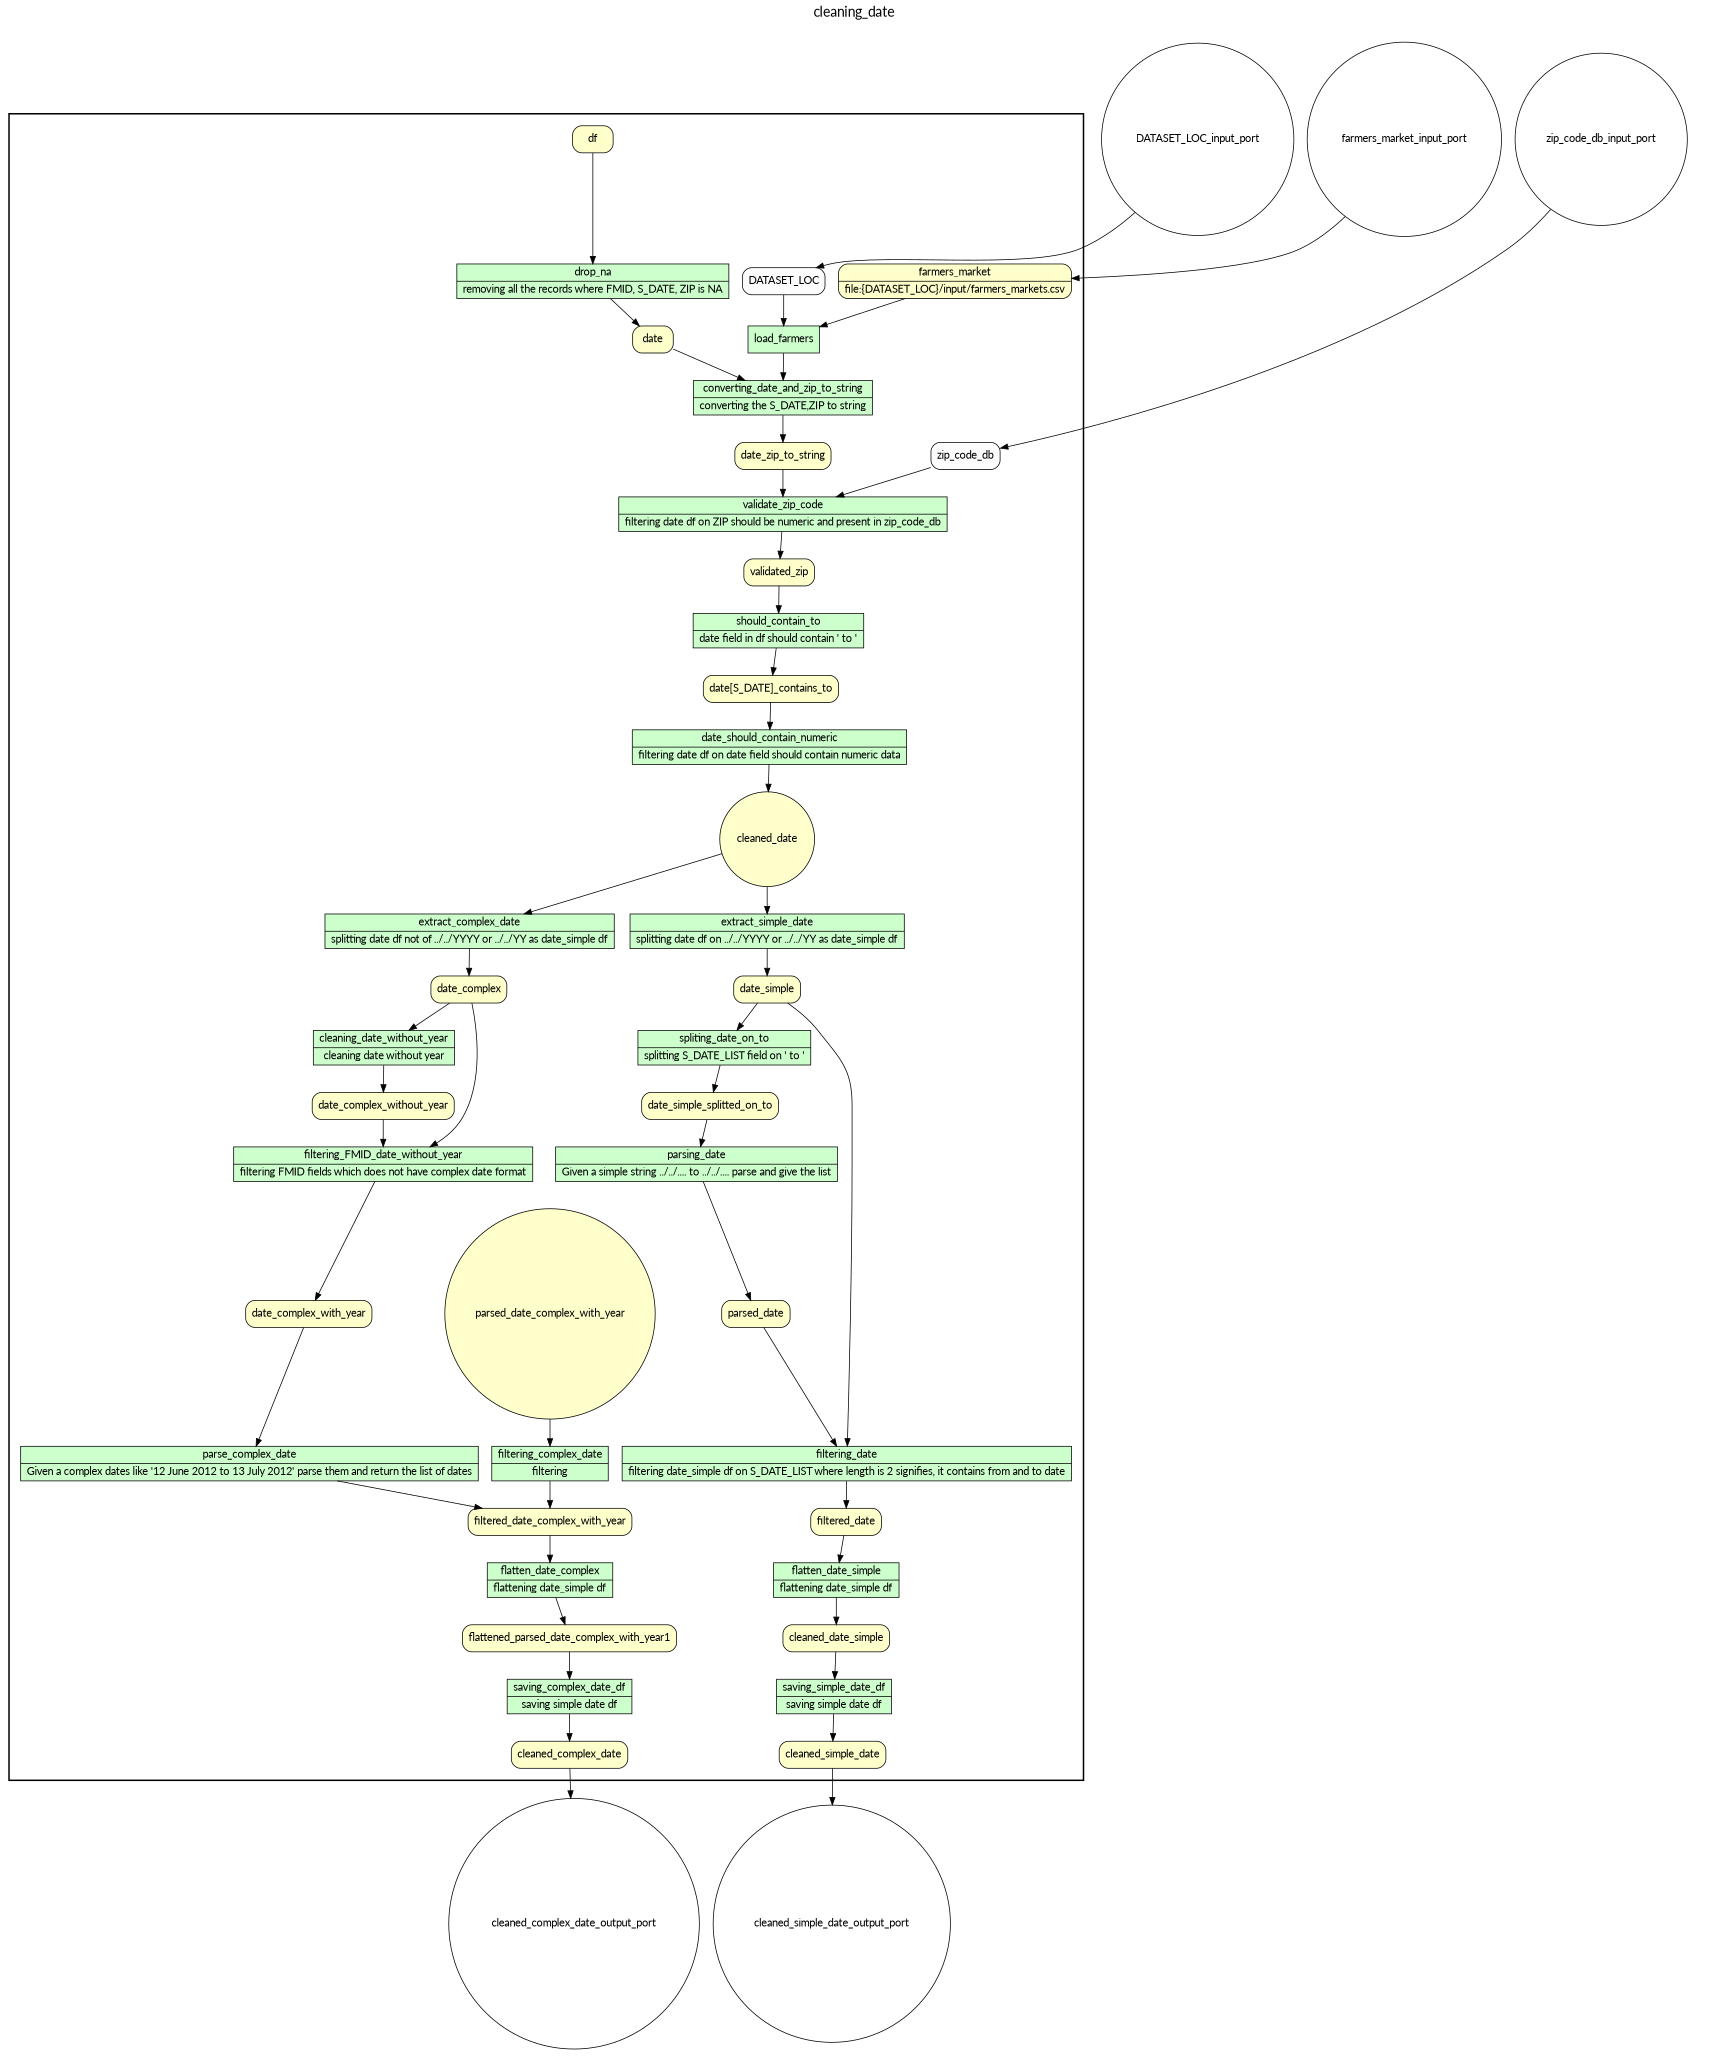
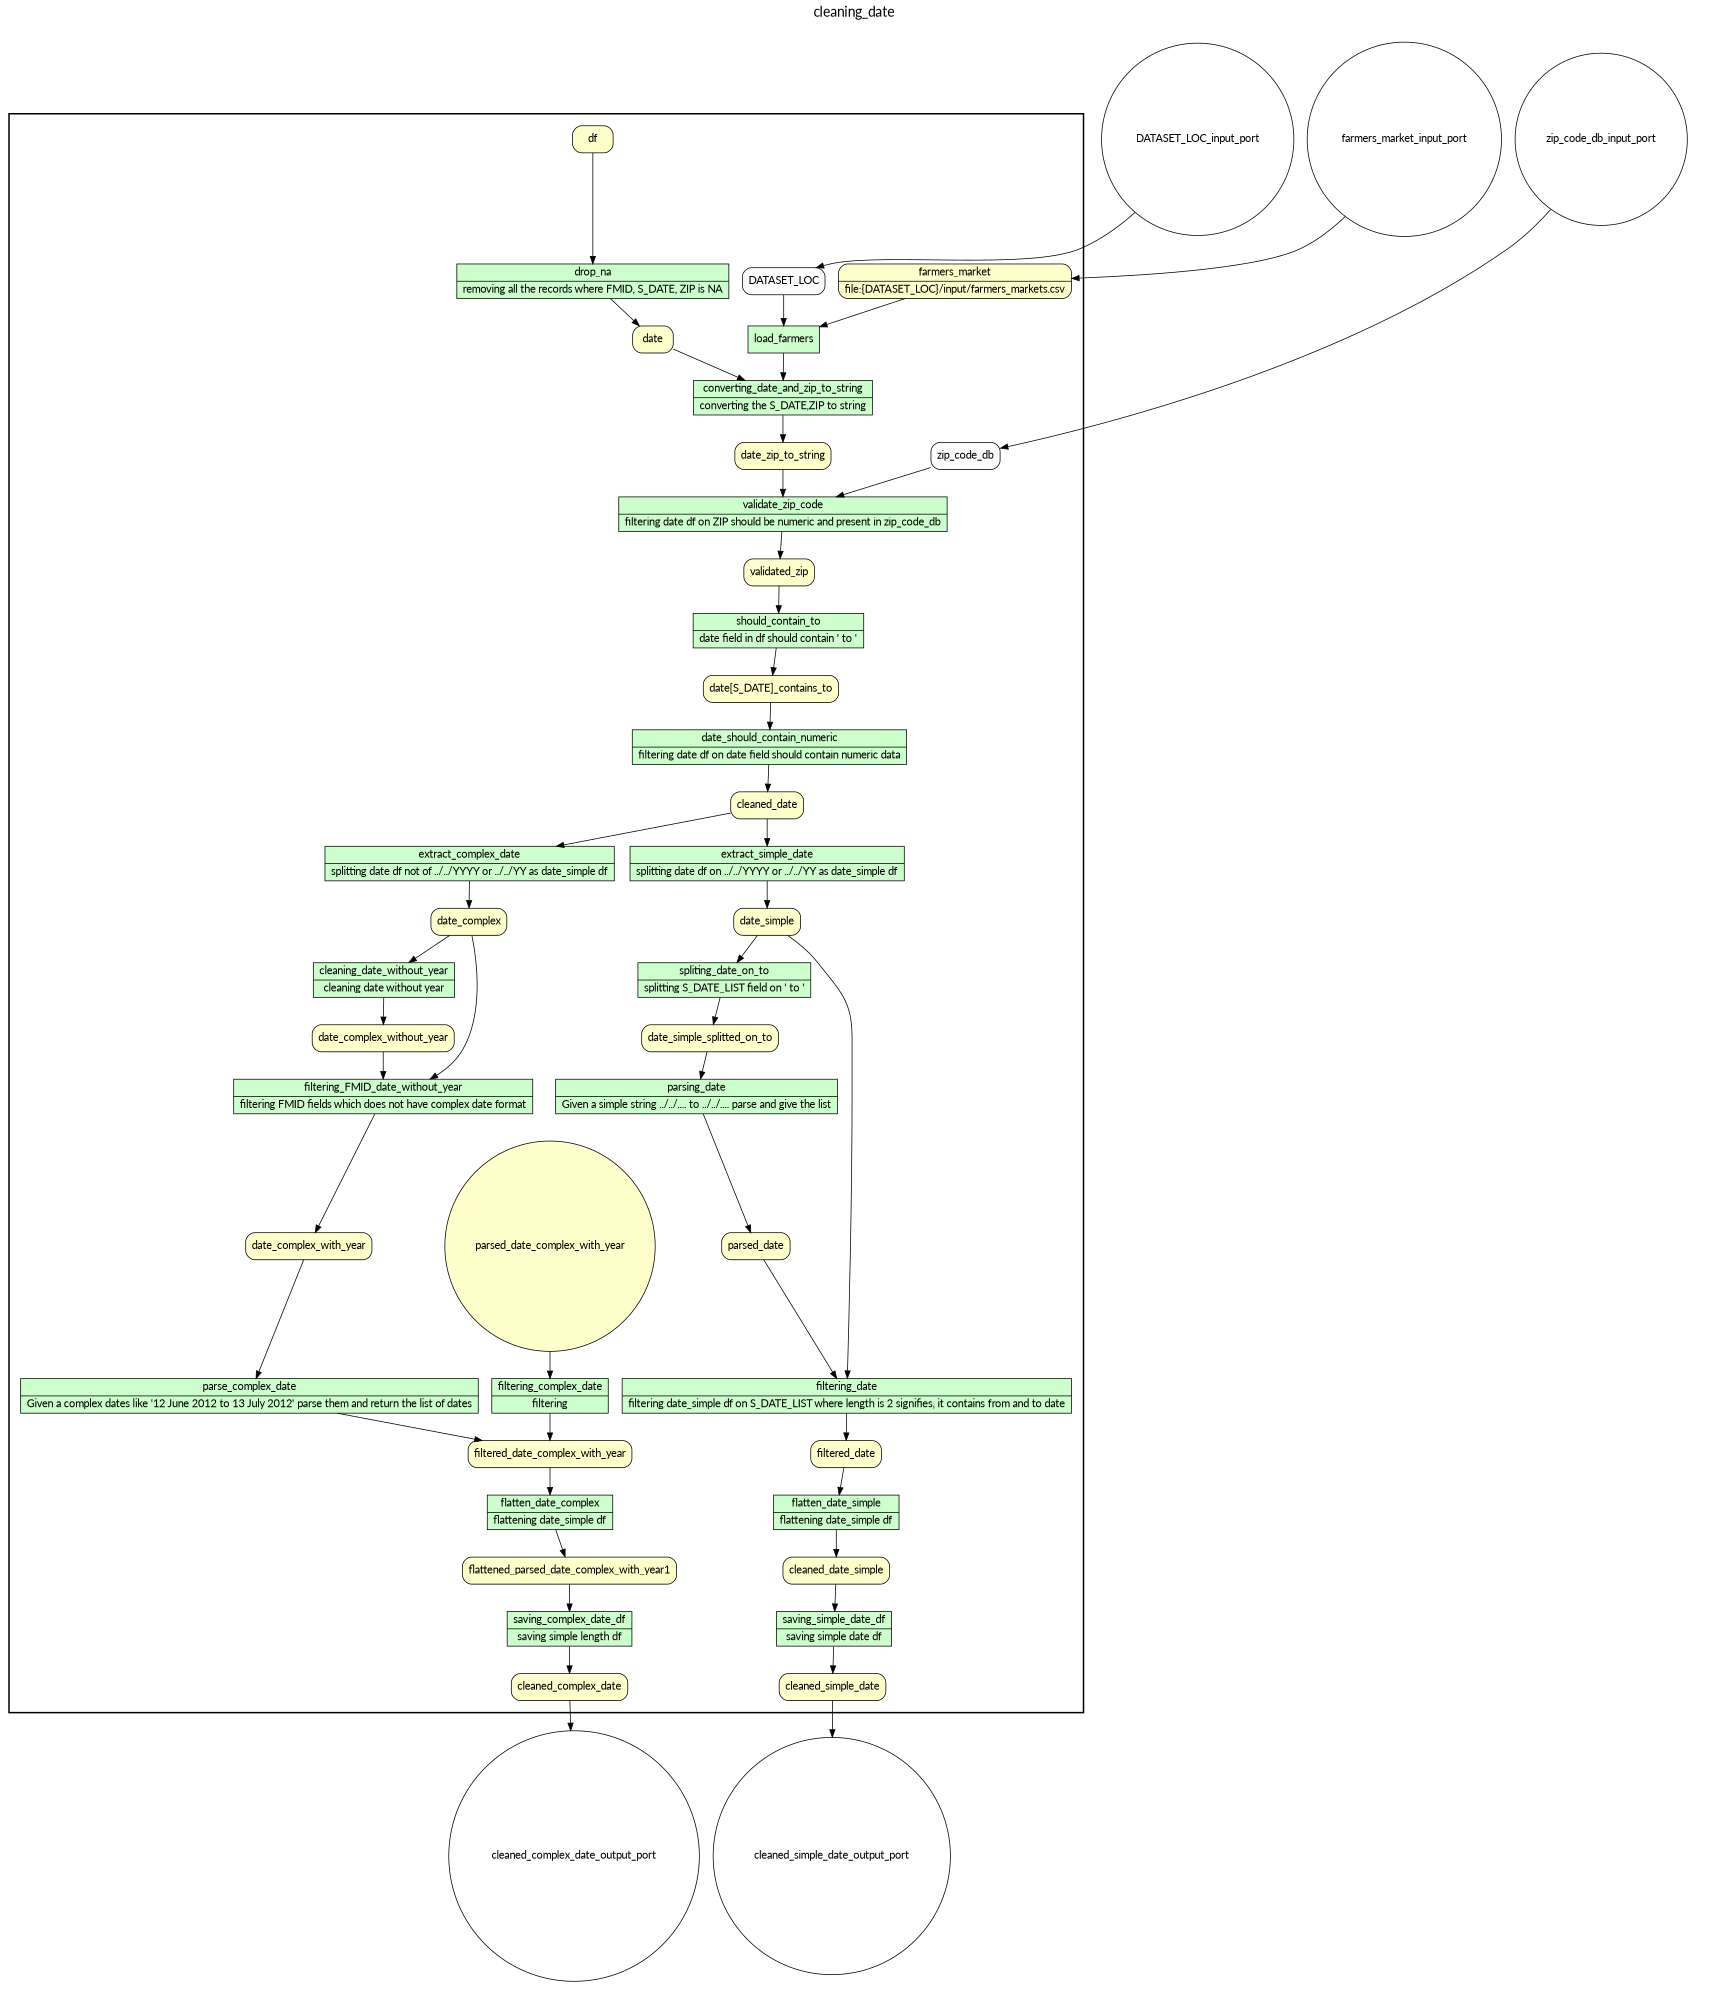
(767, 839) -> (767, 805)
(570, 1705) -> (570, 1637)
